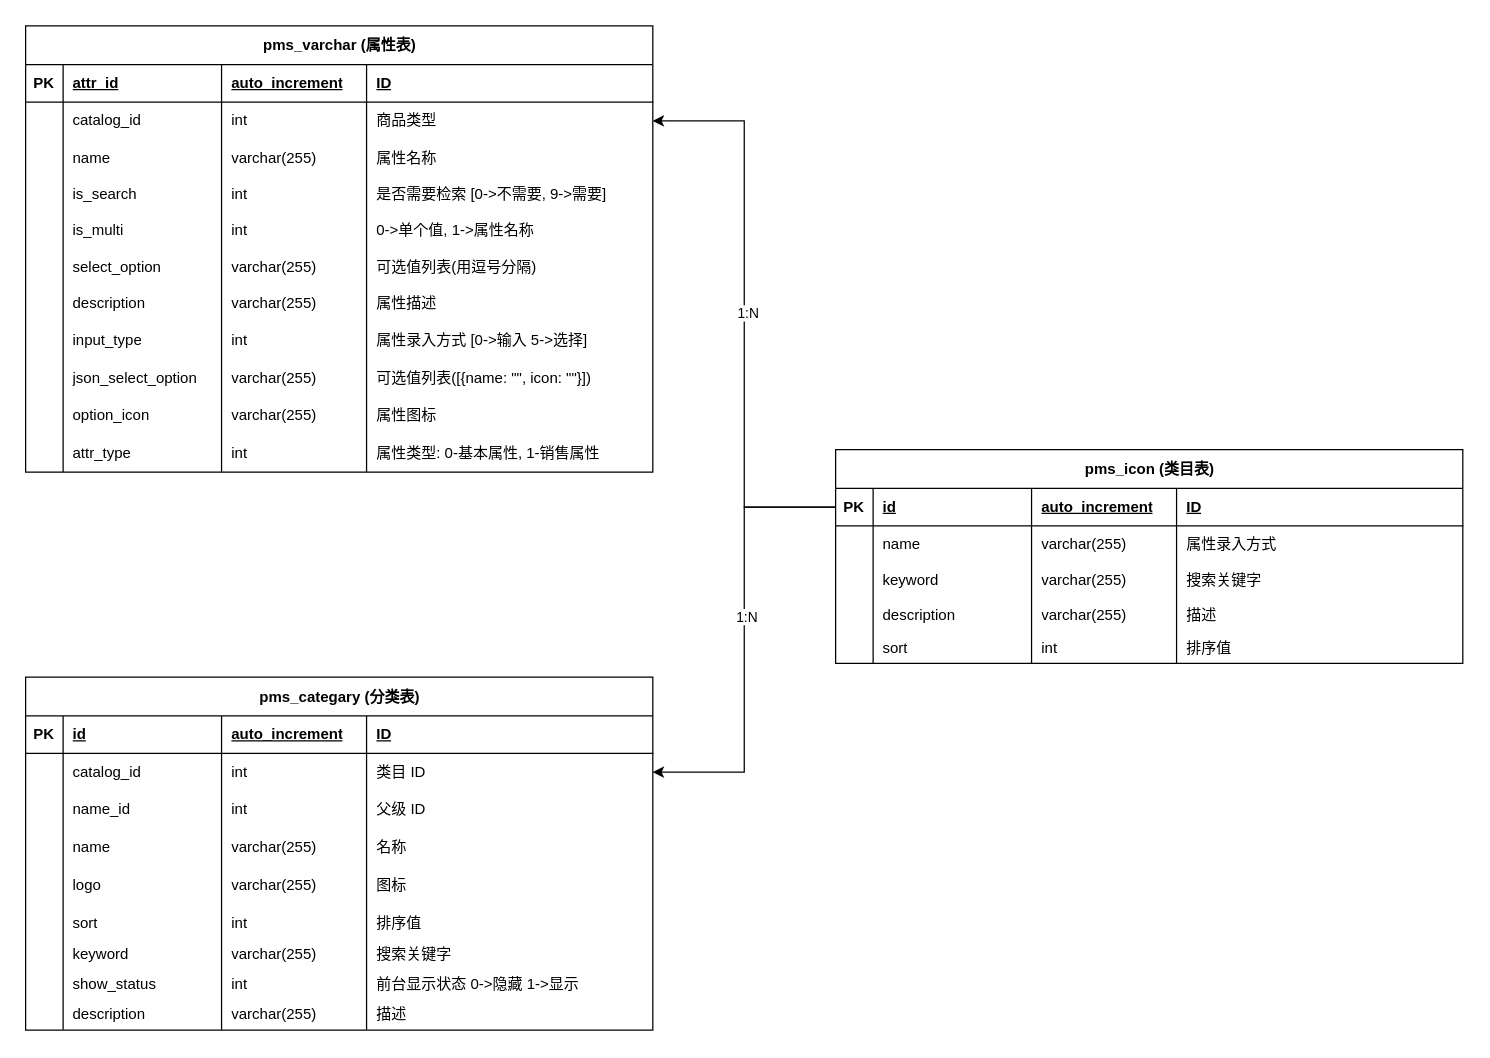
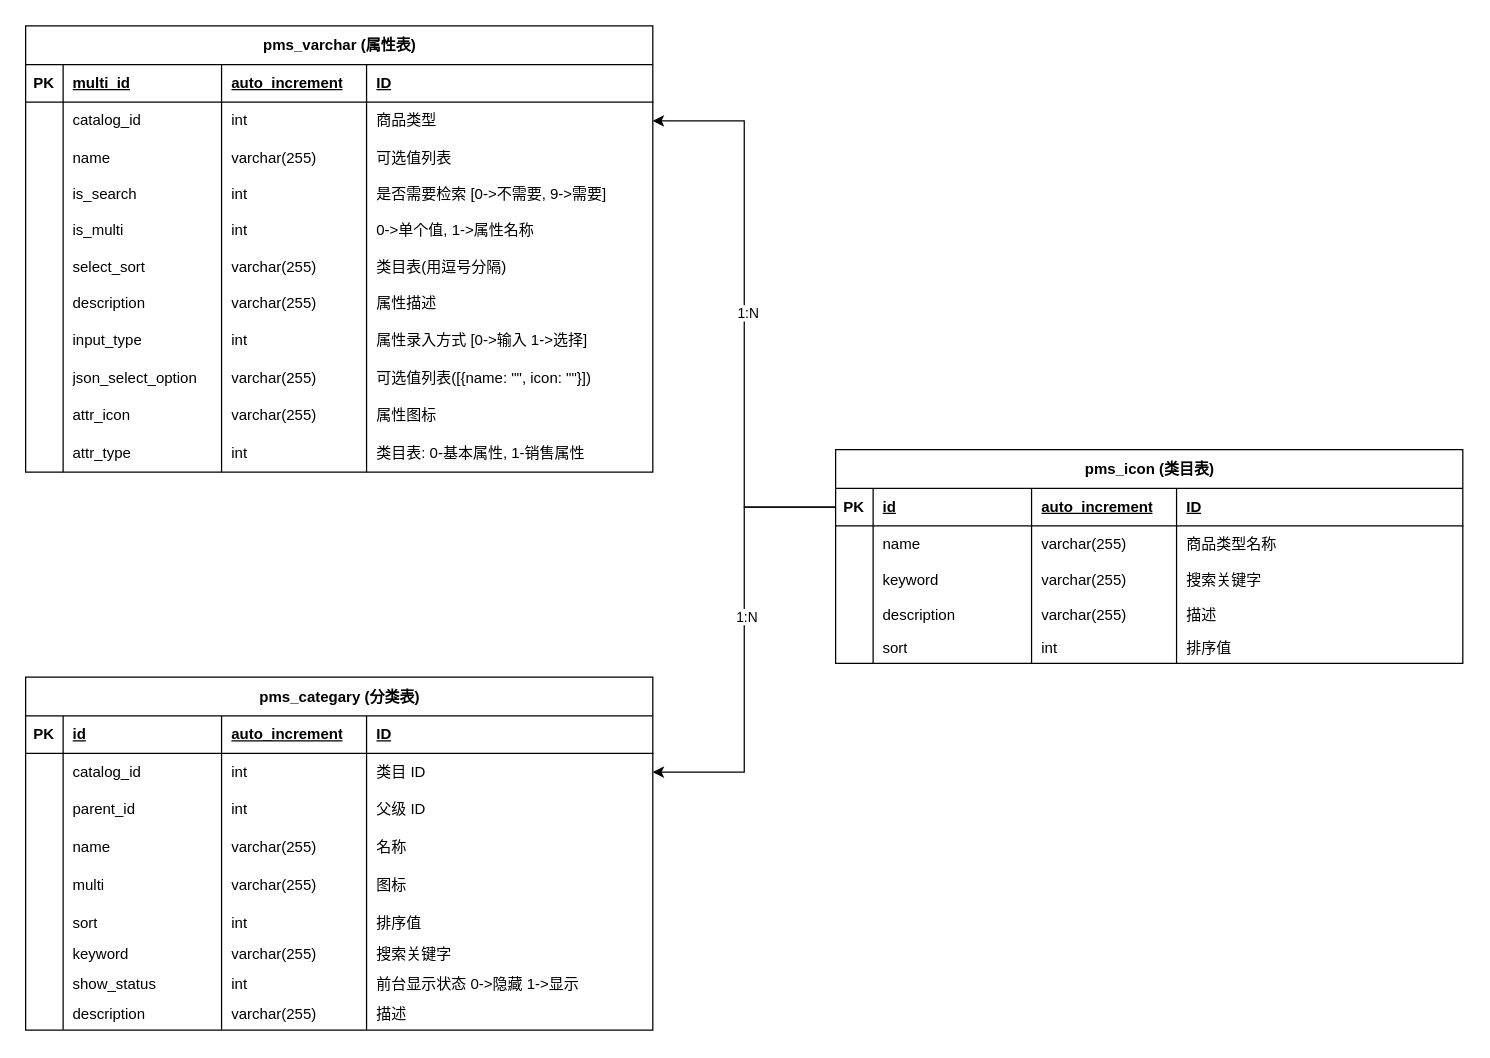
(101, 83) -> (101, 83)
(407, 158) -> (414, 158)
(124, 267) -> (117, 267)
(460, 267) -> (445, 267)
(490, 341) -> (490, 341)
(115, 416) -> (109, 416)
(493, 453) -> (485, 453)
(1232, 544) -> (1232, 544)
(101, 809) -> (109, 809)
(88, 886) -> (90, 886)
